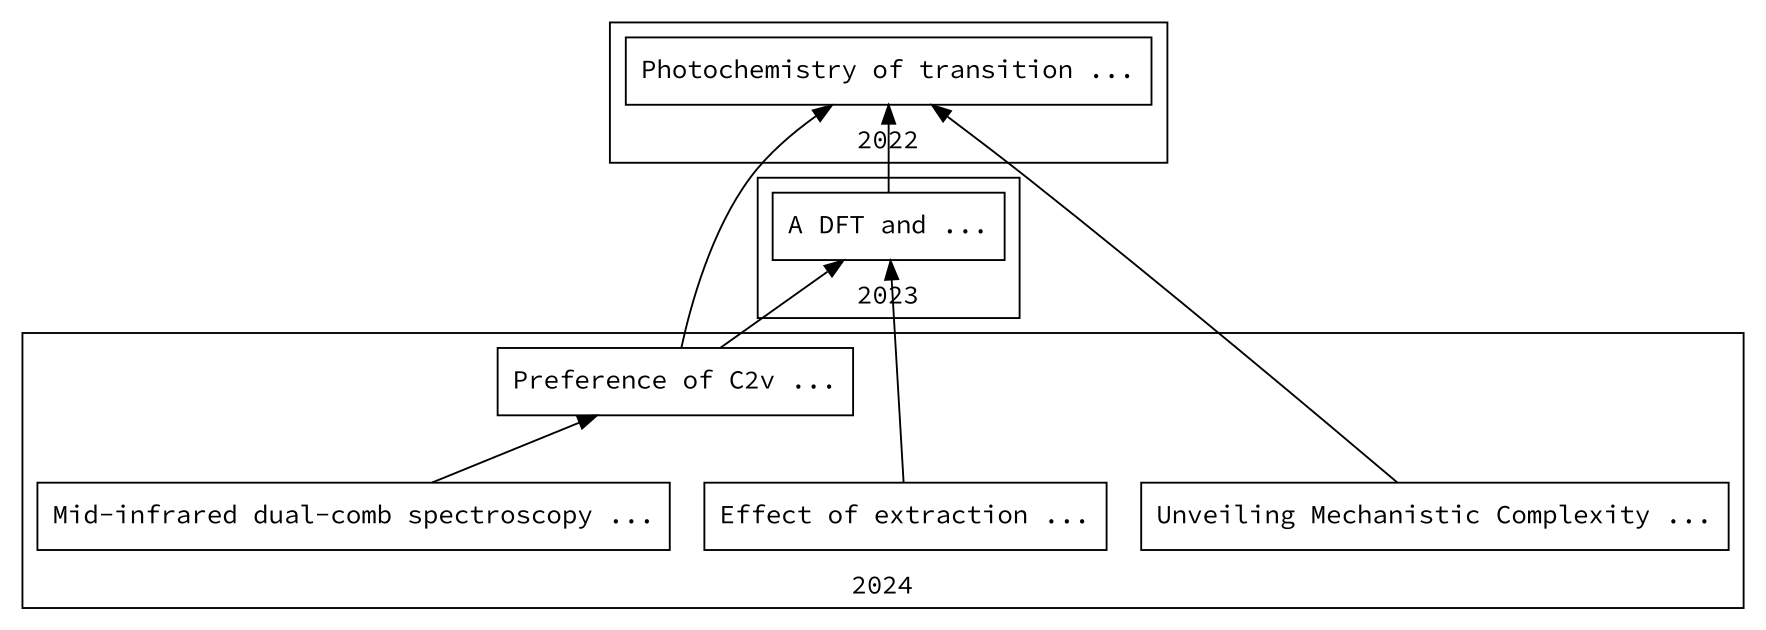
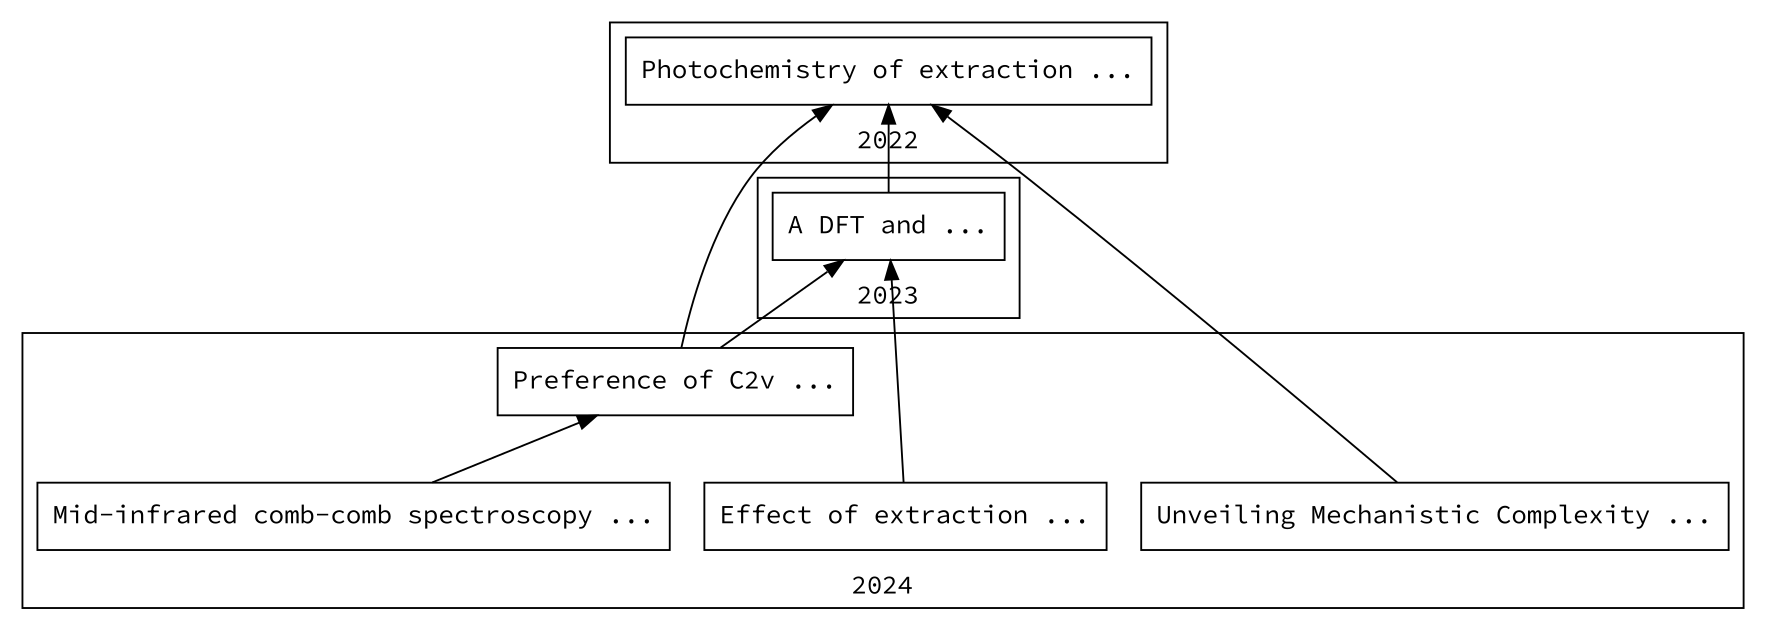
(889, 71) -> (889, 71)
(354, 516) -> (354, 516)
